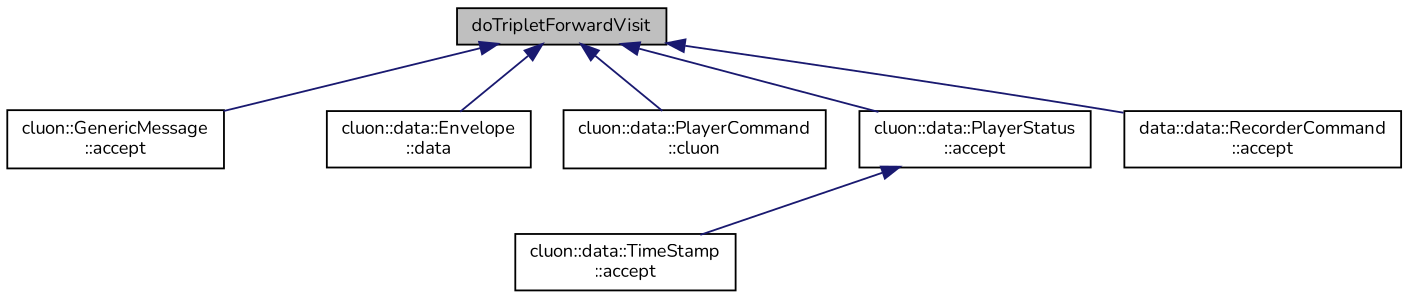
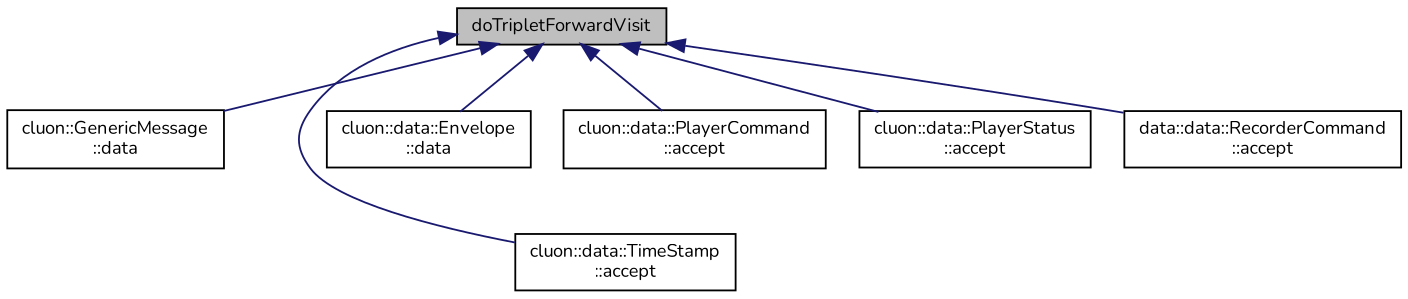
(116, 139) -> (116, 139)
(695, 139) -> (695, 139)
(791, 204) -> (313, 171)
